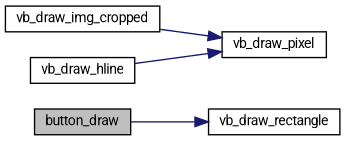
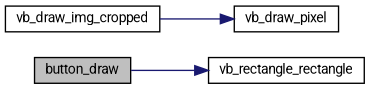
(83, 70) -> none
(274, 122) -> (286, 70)
